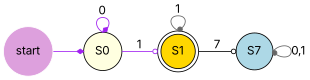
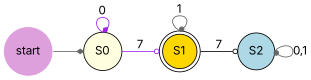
(140, 45) -> (140, 45)
(65, 51) -> (65, 51)
(255, 51) -> (256, 51)
